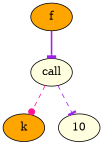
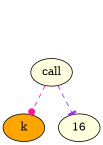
(52, 17) -> none
(79, 128) -> (79, 128)
